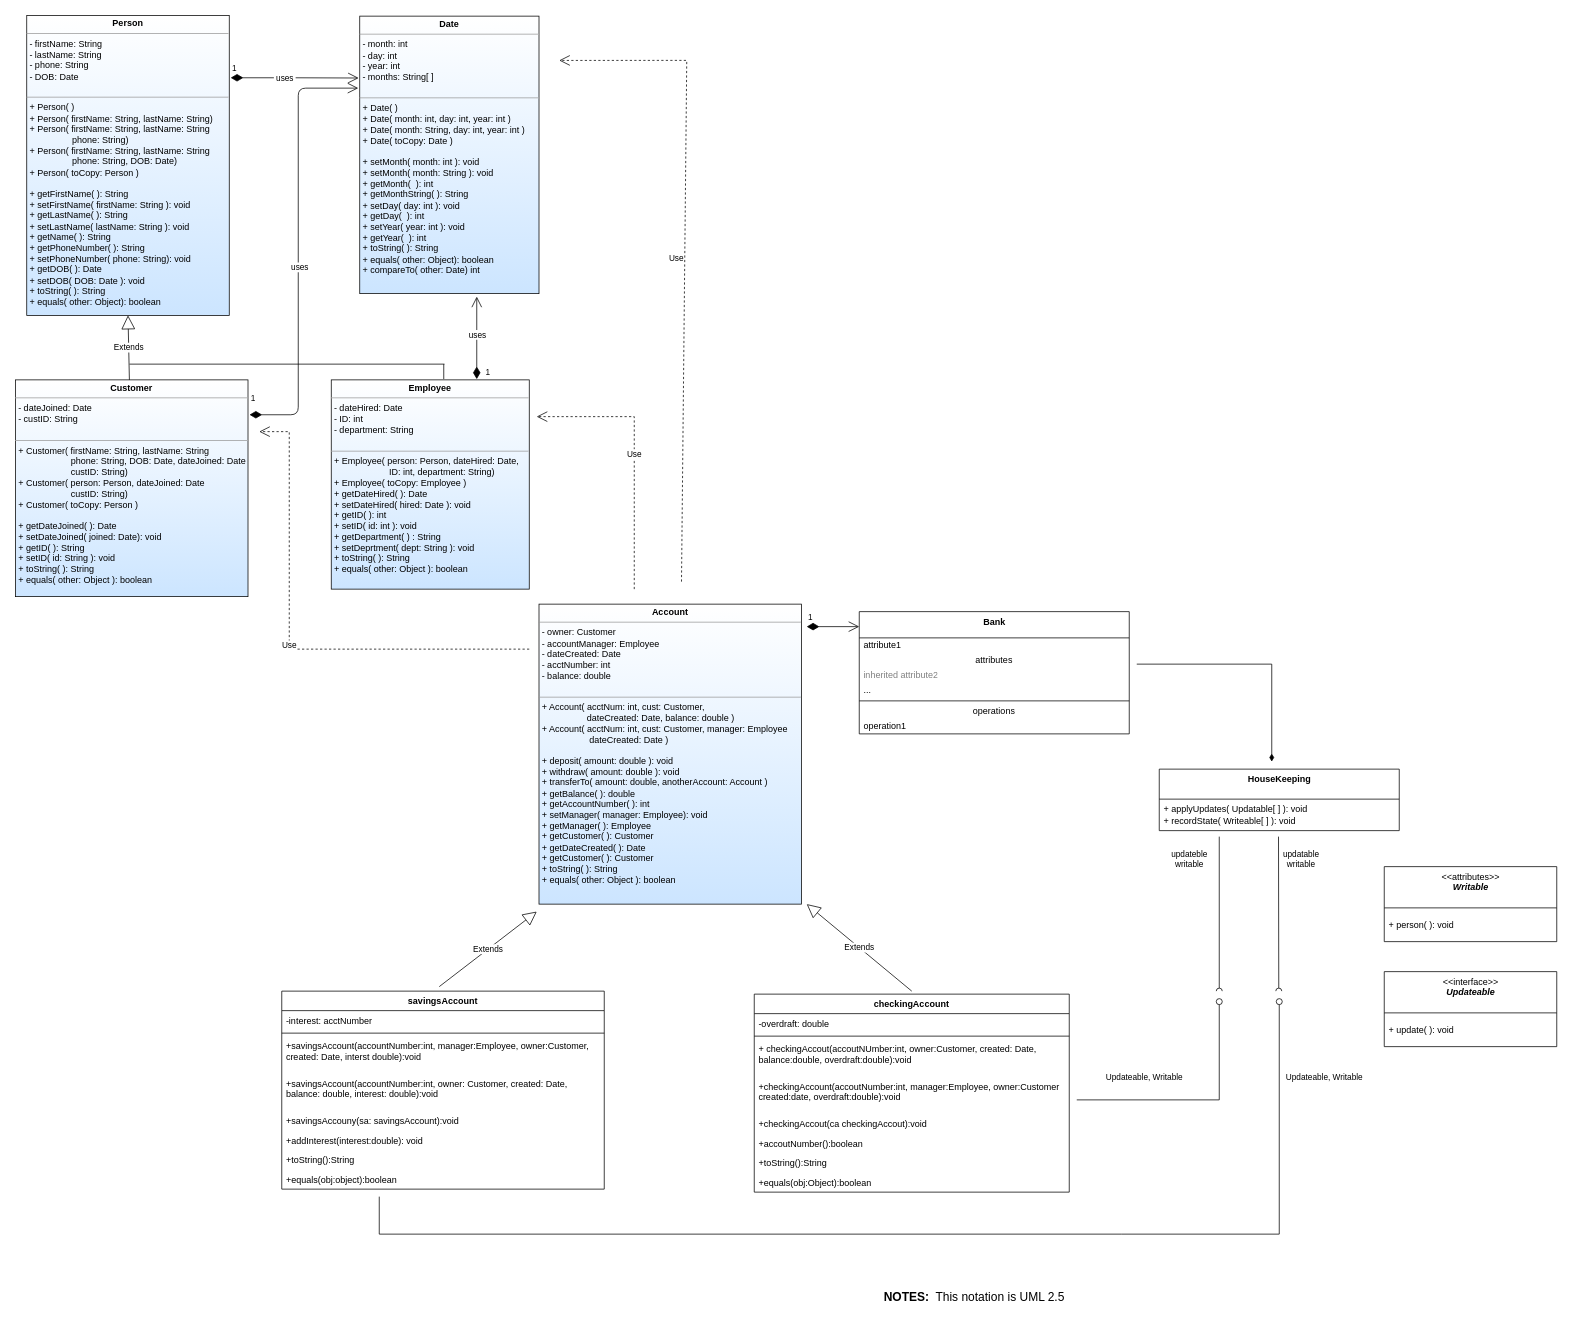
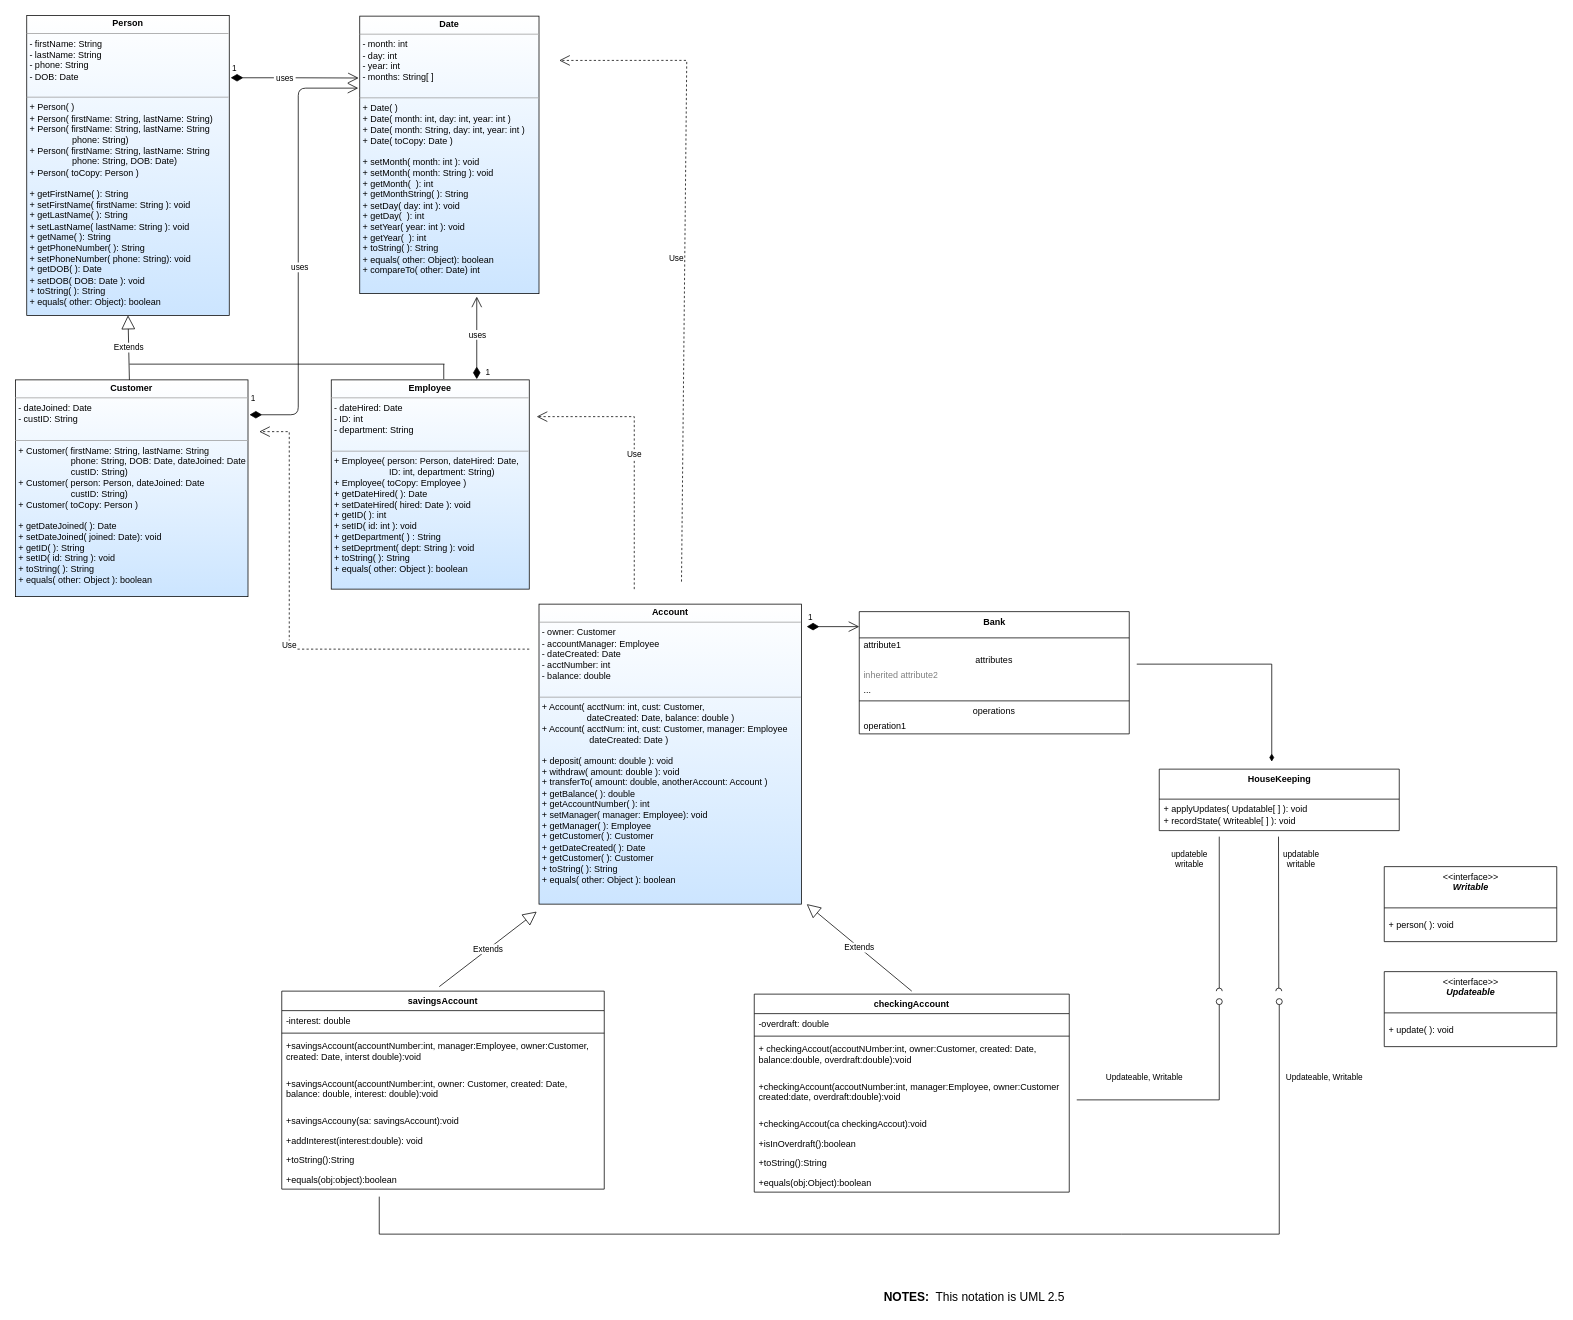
(1471, 883) -> (1471, 883)
(335, 1021) -> (324, 1021)
(814, 1144) -> (815, 1144)
